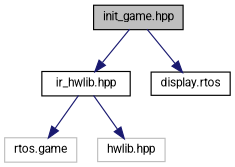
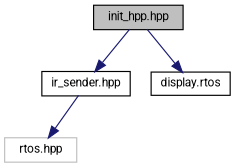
(138, 17) -> (138, 17)
(86, 84) -> (86, 84)
(41, 150) -> (41, 150)
(131, 150) -> none
